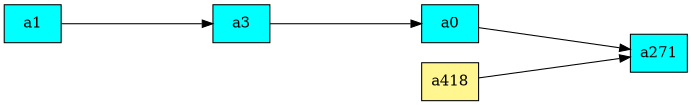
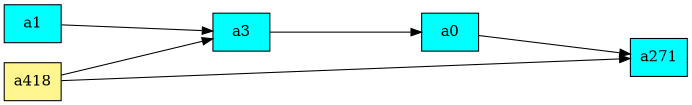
none -> (132, 58)
